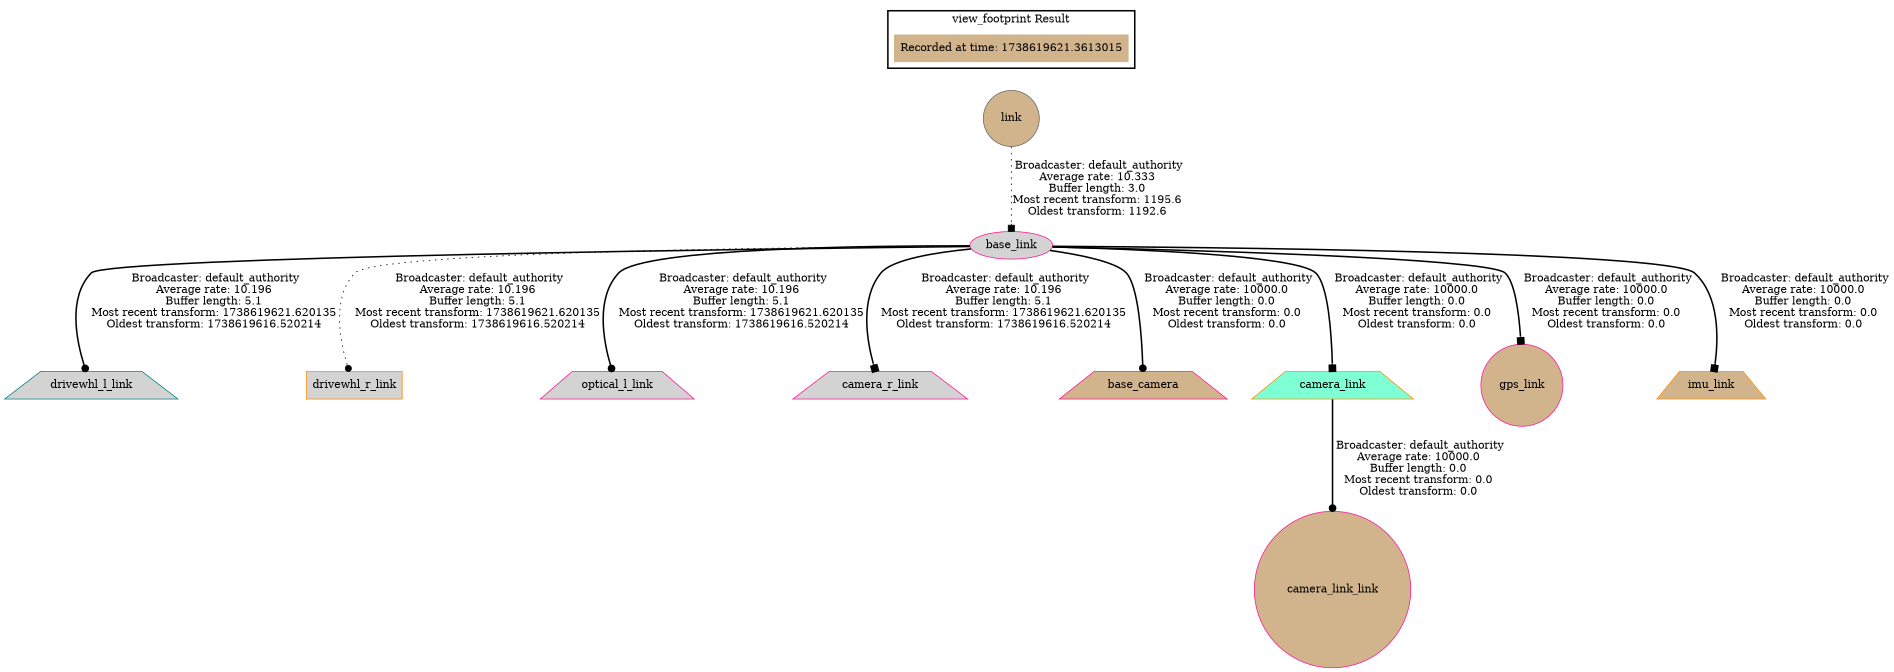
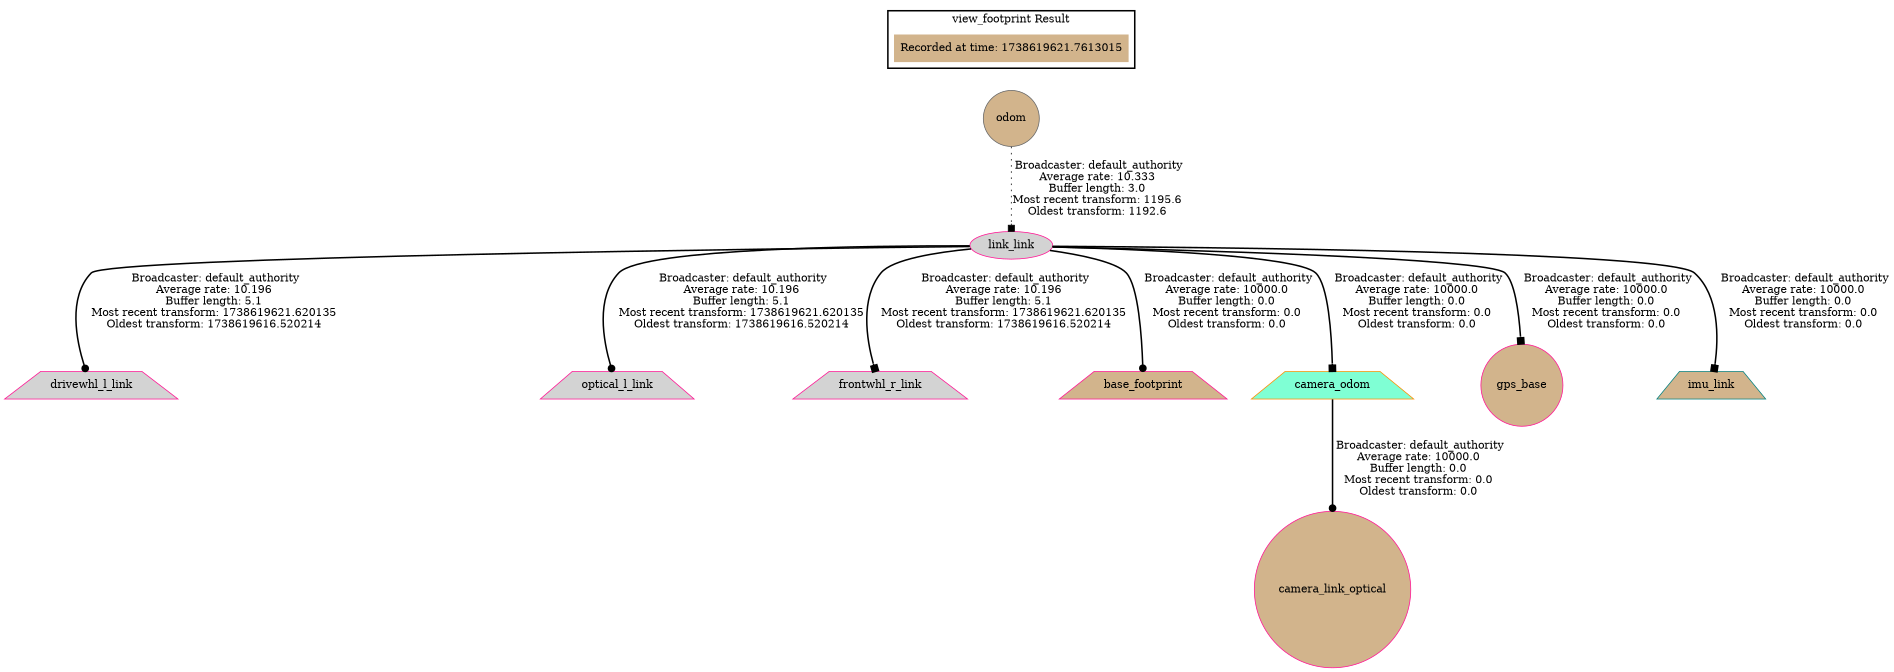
(1011, 48) -> (1011, 48)
(1011, 118) -> (1011, 118)
(1011, 245) -> (1011, 245)
(91, 385) -> (91, 385)
(354, 385) -> none
(880, 385) -> (880, 385)
(1143, 385) -> (1143, 385)
(1333, 385) -> (1333, 385)
(1522, 385) -> (1522, 385)
(1711, 385) -> (1711, 385)
(1333, 590) -> (1333, 590)
